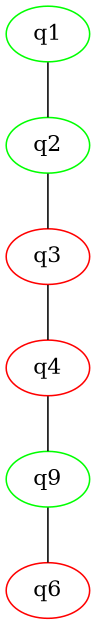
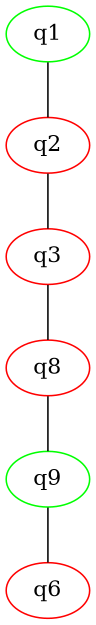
(48, 145) -> (48, 145)
(48, 368) -> (48, 368)
